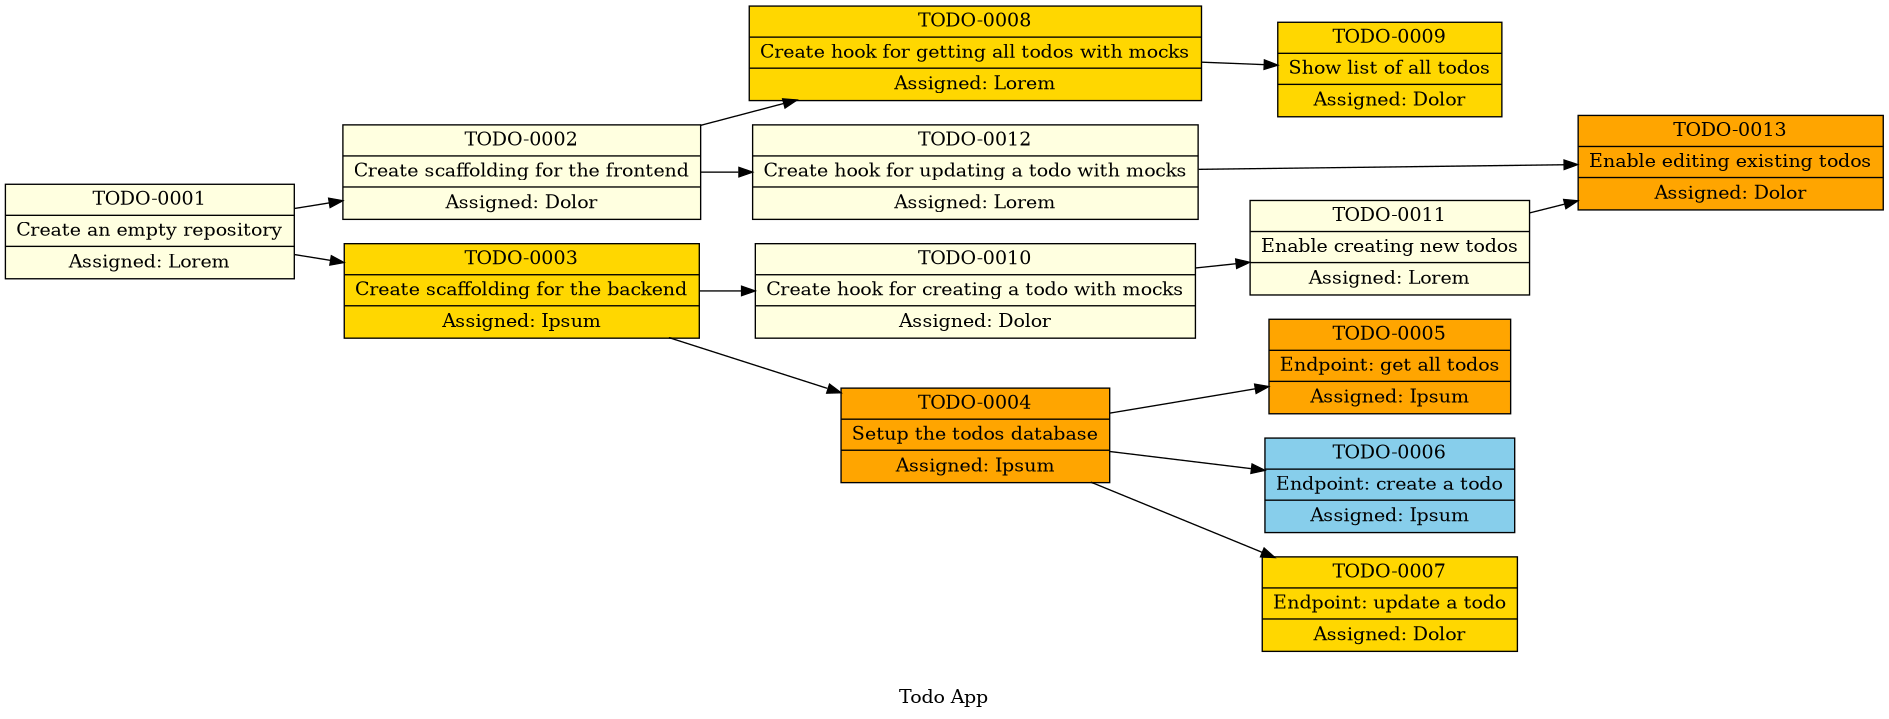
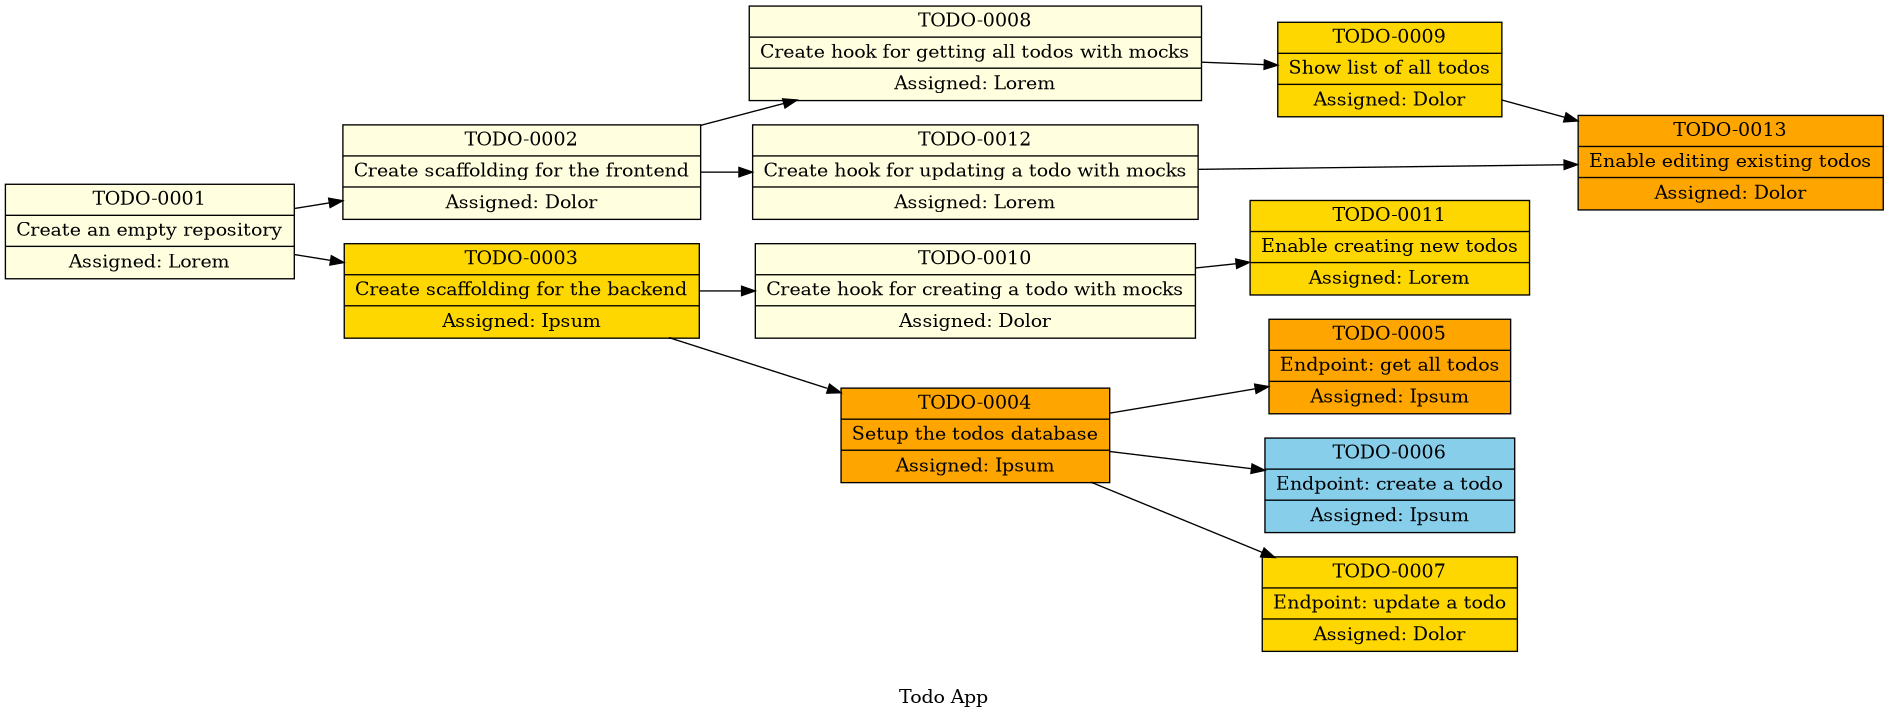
(975, 53) -> (975, 53)
(1547, 208) -> (1533, 109)
(1390, 248) -> (1390, 248)
